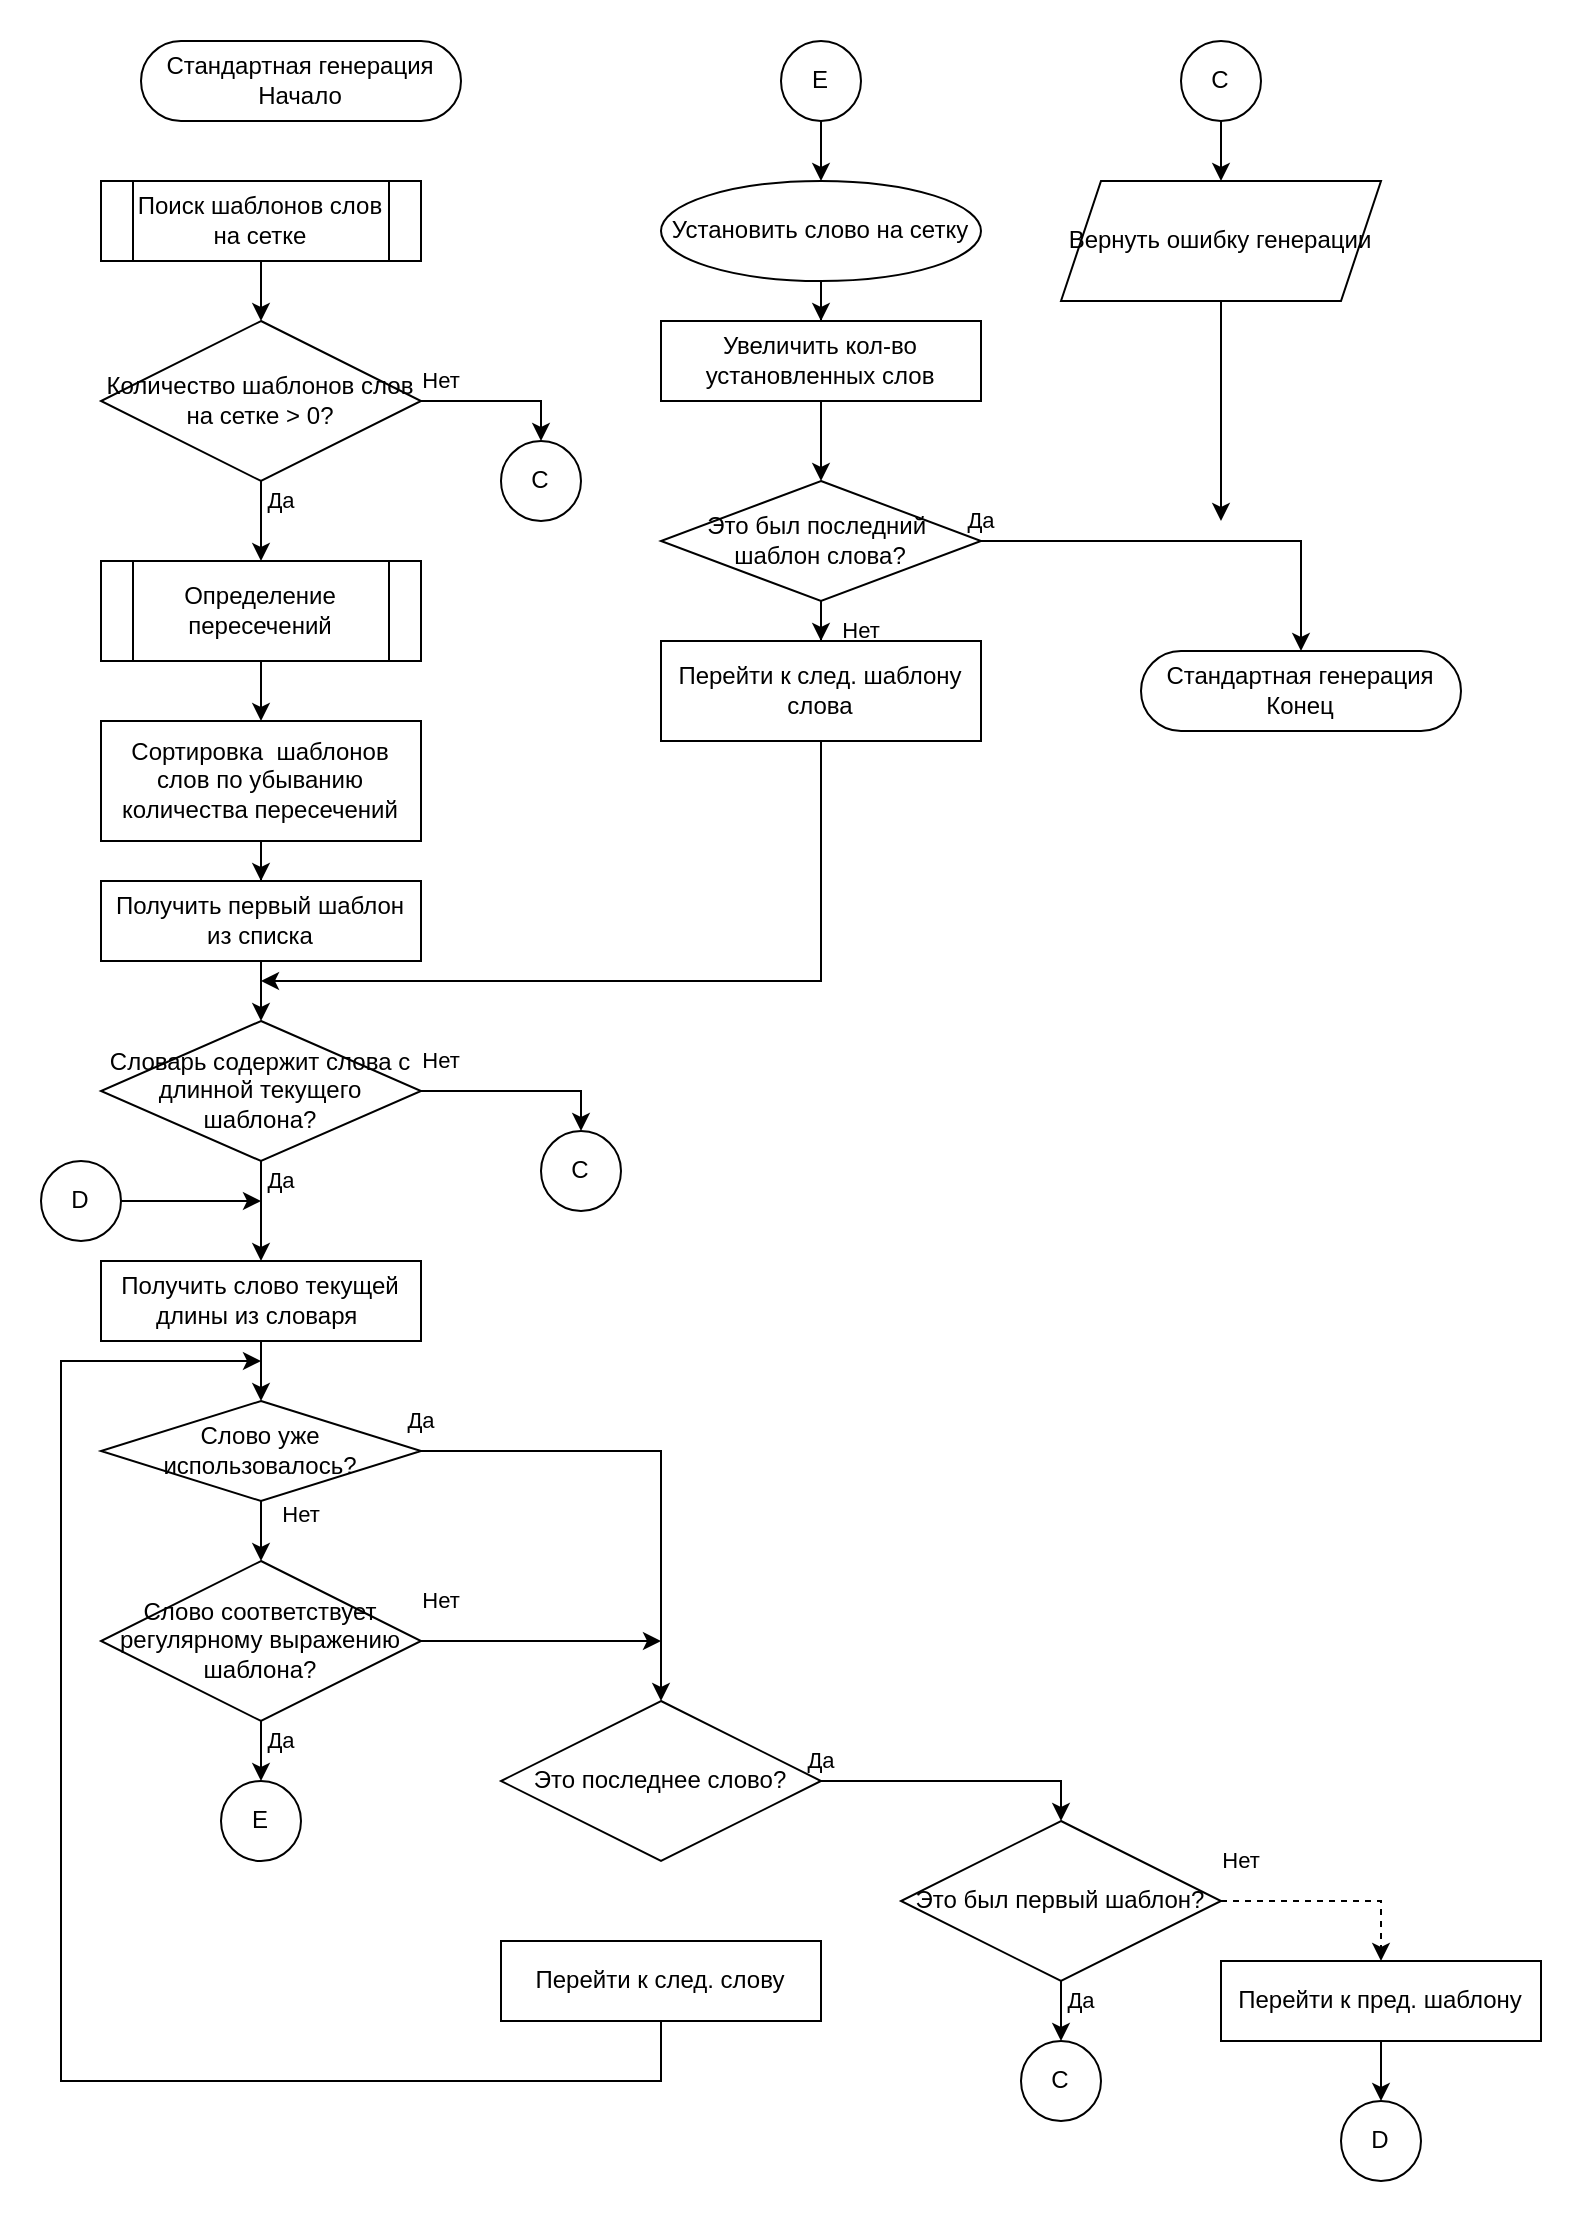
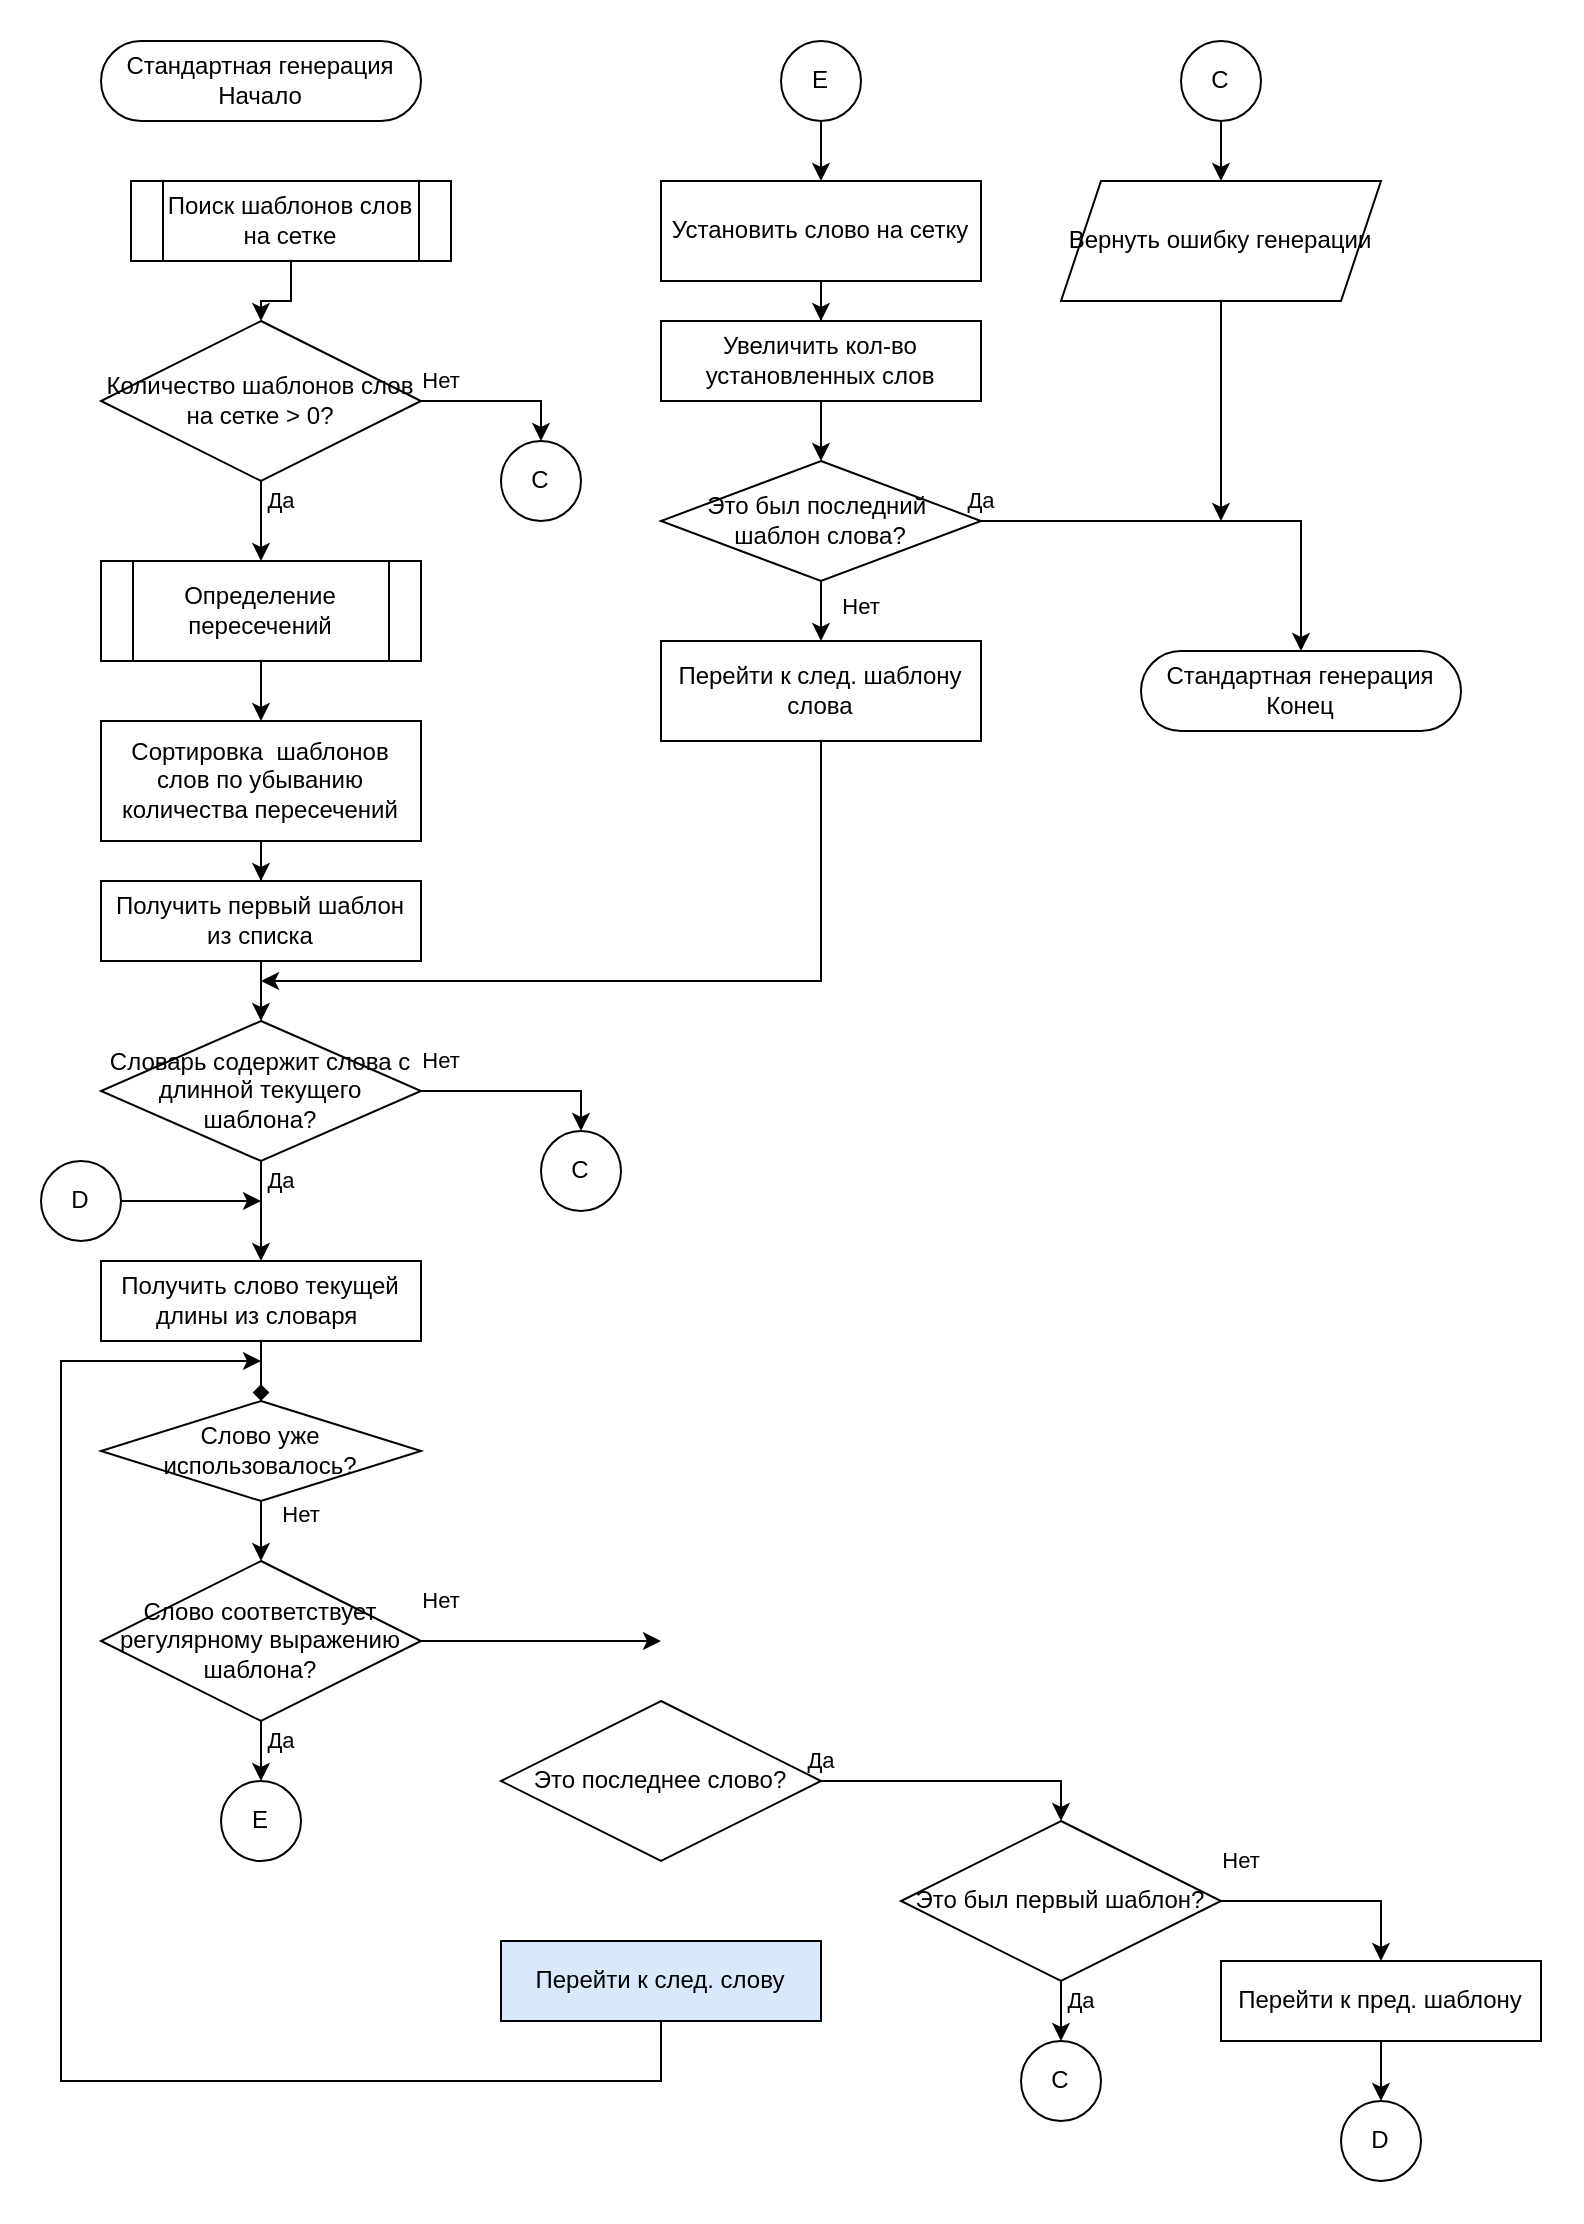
(301, 81) -> (261, 81)
(261, 221) -> (291, 221)
(821, 231) -> (821, 231)
(821, 541) -> (821, 521)
(261, 1386) -> (261, 1385)
(659, 1451) -> none
(1325, 1901) -> (1325, 1901)
(661, 1981) -> (661, 1981)
